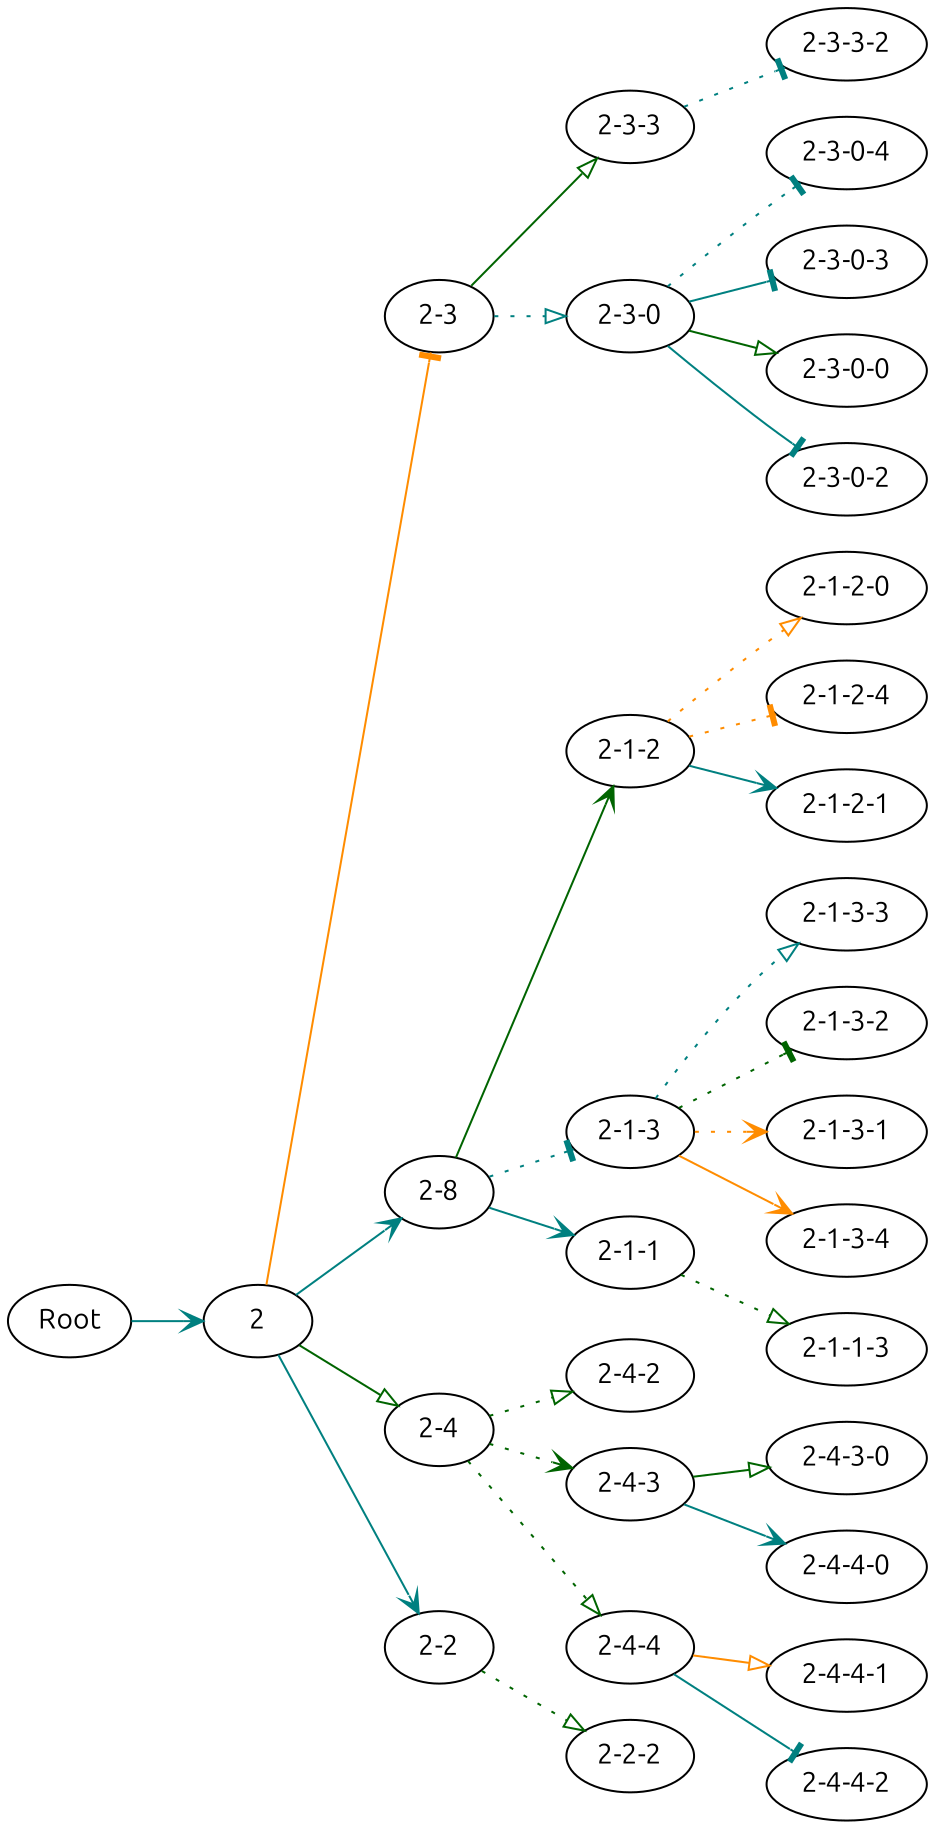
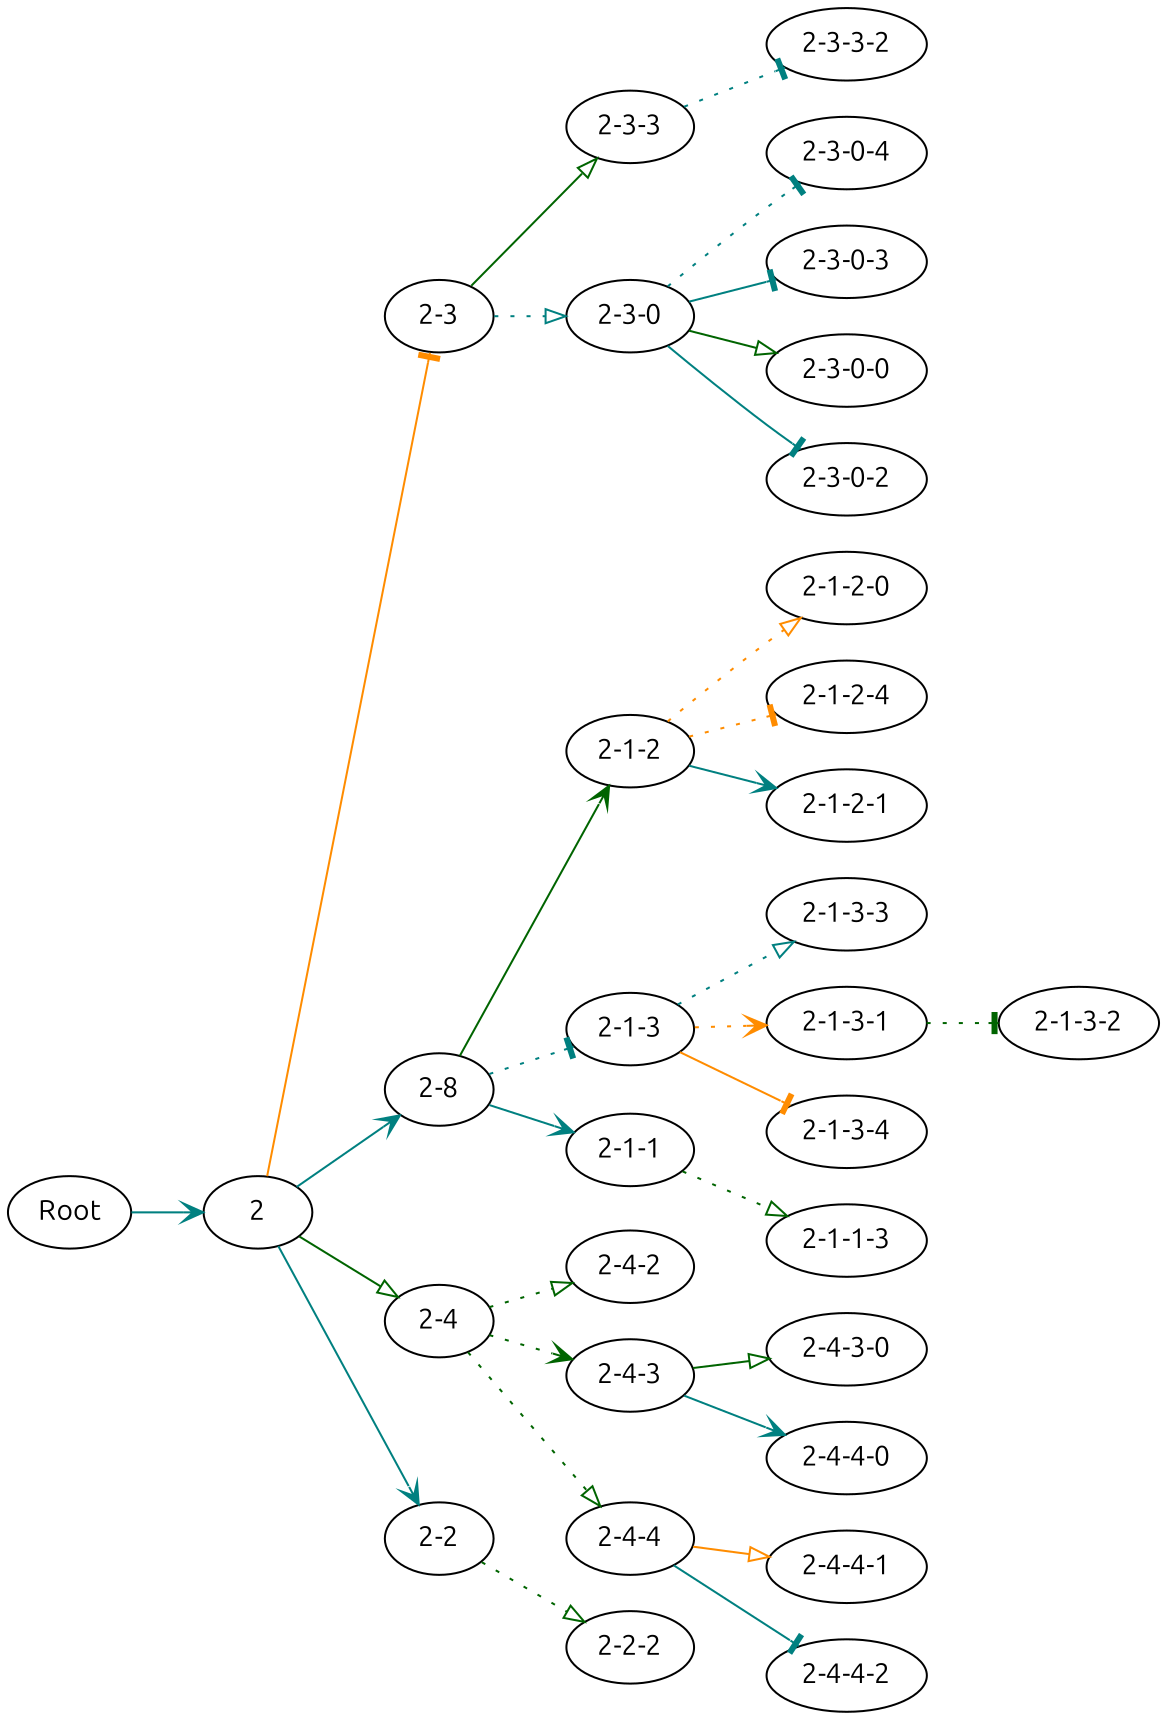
(731, 1081) -> (957, 1023)
(726, 1180) -> (730, 1076)
